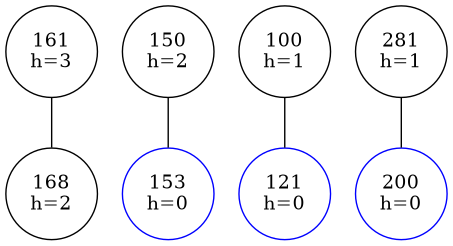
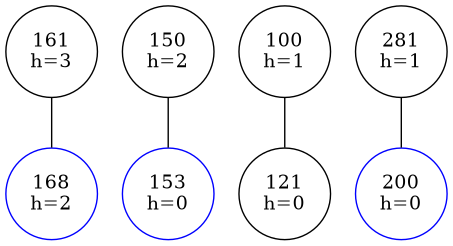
(52, 194) -> (52, 194)
(285, 194) -> (285, 194)
